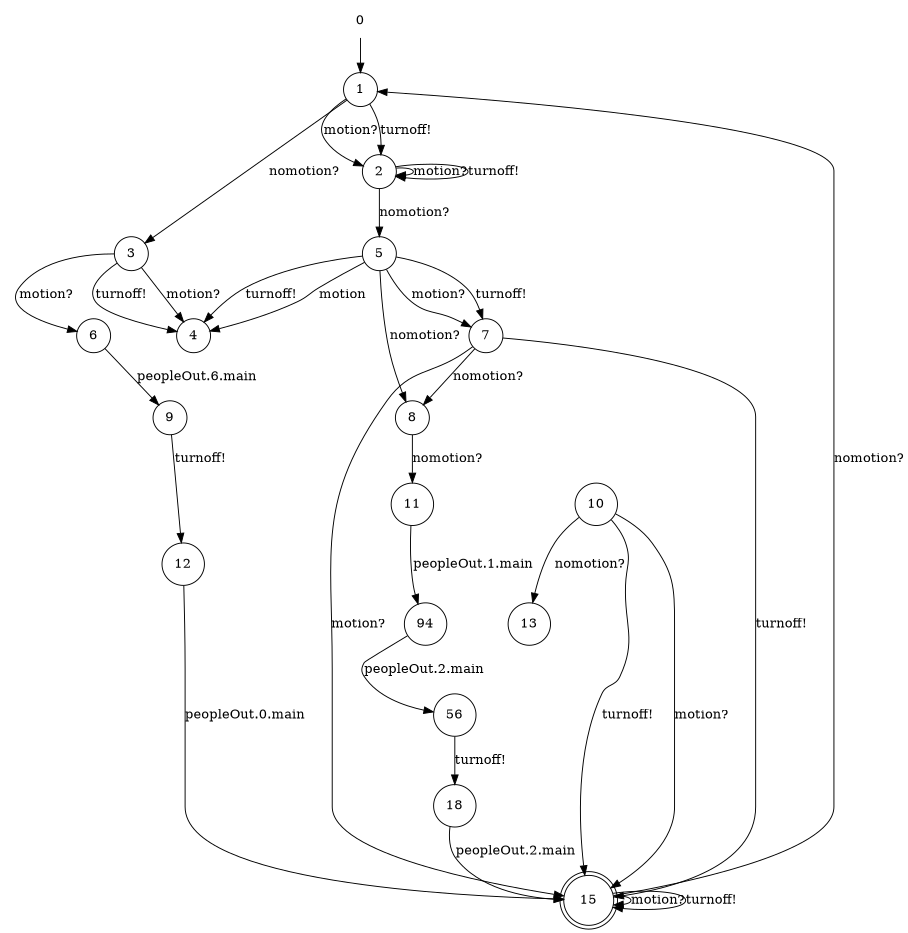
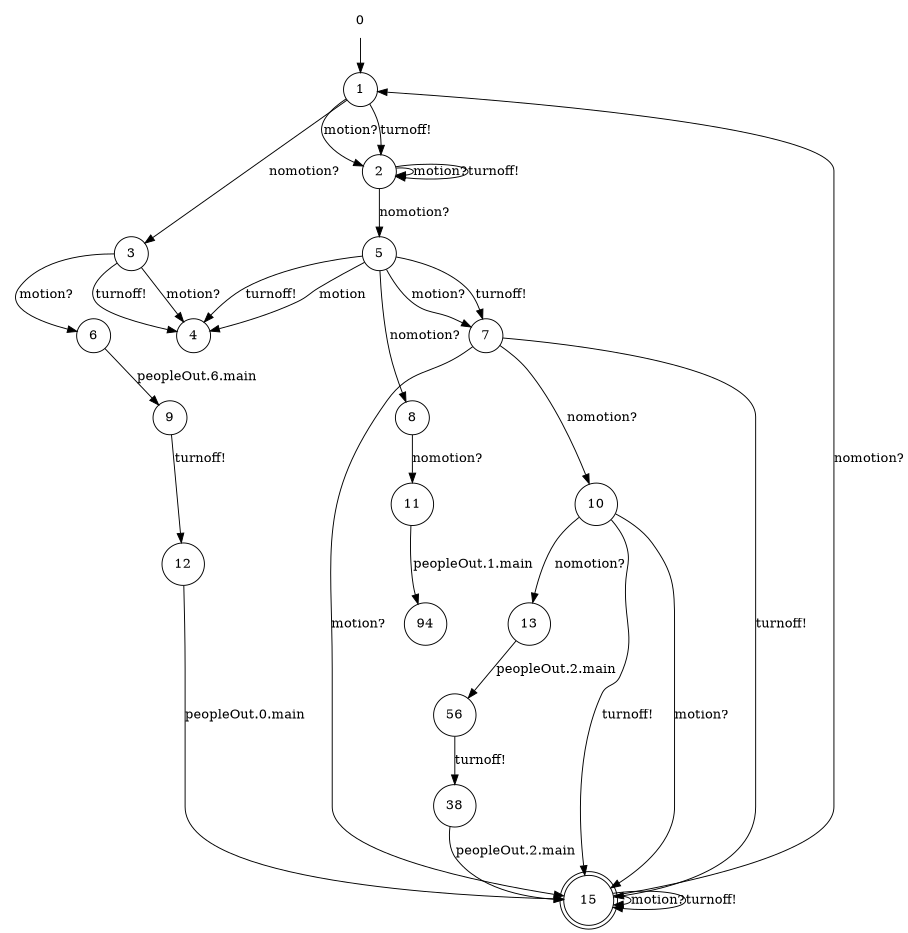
(452, 373) -> (551, 404)
(366, 678) -> (495, 666)
(455, 806) -> (455, 806)
